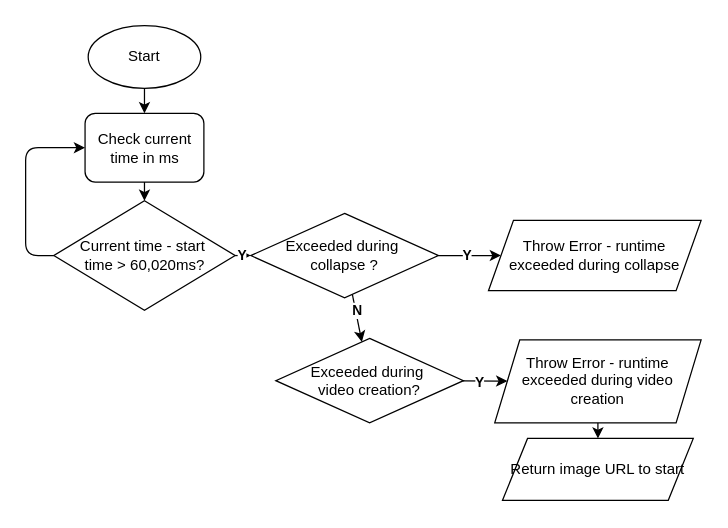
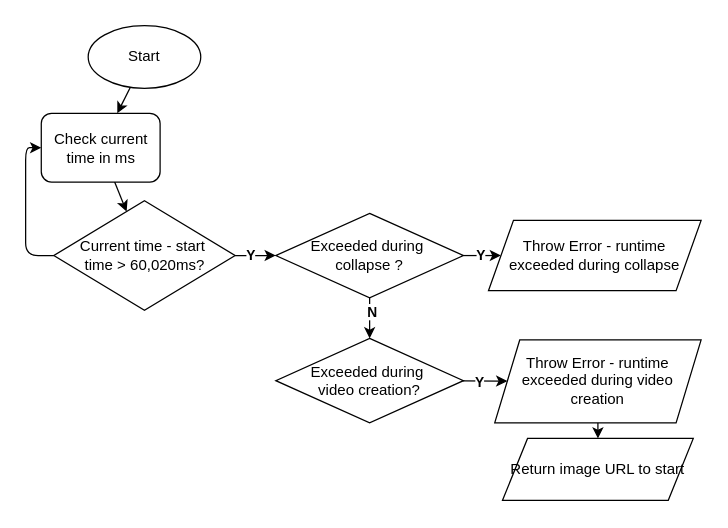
(144, 148) -> (101, 148)
(344, 255) -> (369, 255)
